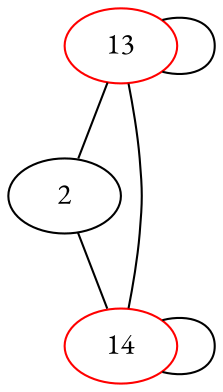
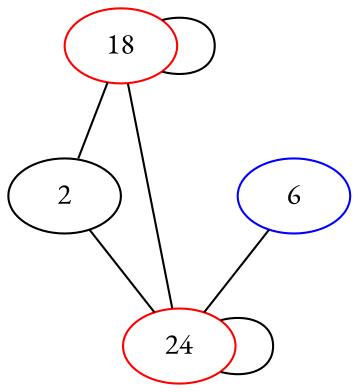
(121, 46) -> (121, 46)
none -> (294, 196)
(121, 346) -> (179, 346)
